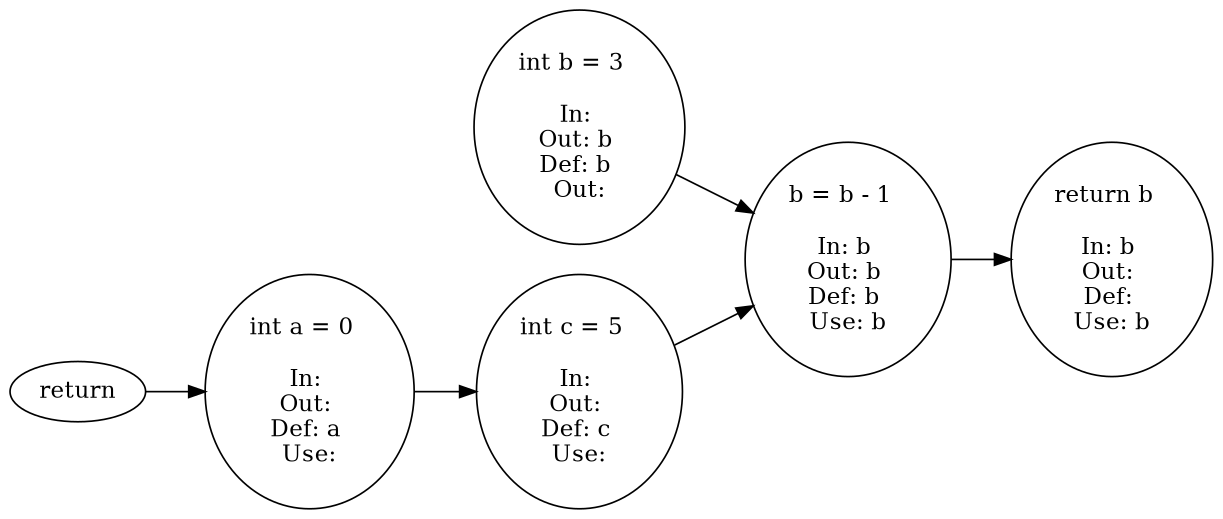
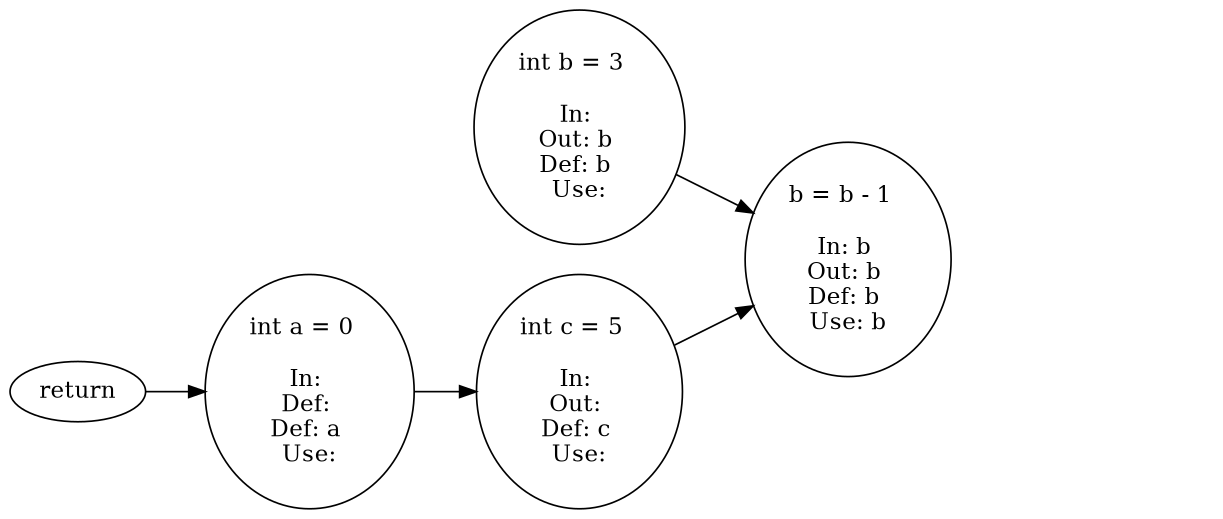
(579, 127) -> (579, 127)
(1112, 259) -> none
(310, 392) -> (310, 392)
